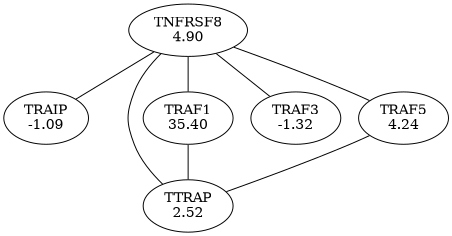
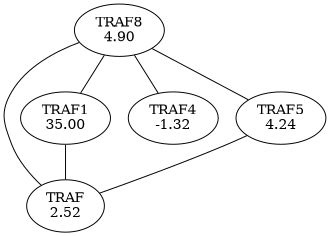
(188, 30) -> (119, 30)
(46, 118) -> none
(188, 118) -> (66, 118)
(296, 118) -> (173, 118)
(188, 206) -> (66, 206)
